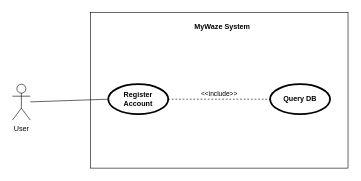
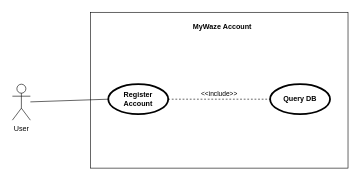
(223, 27) -> (223, 27)
